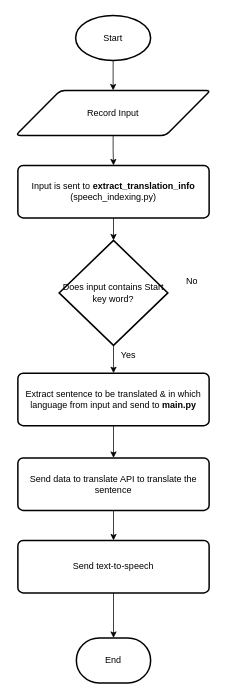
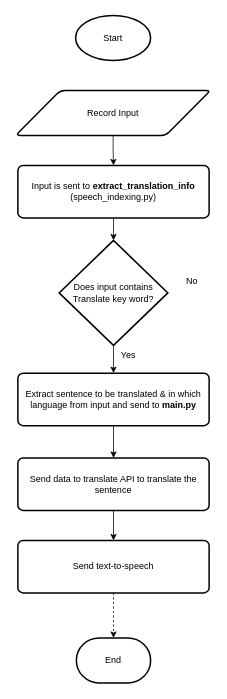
(113, 84) -> none
(113, 293) -> (113, 293)
(113, 613) -> (113, 613)
